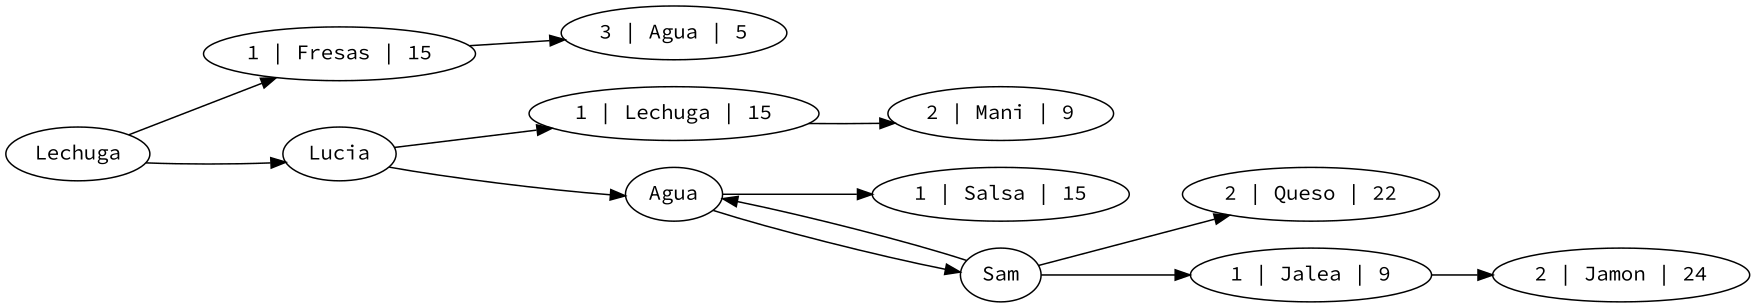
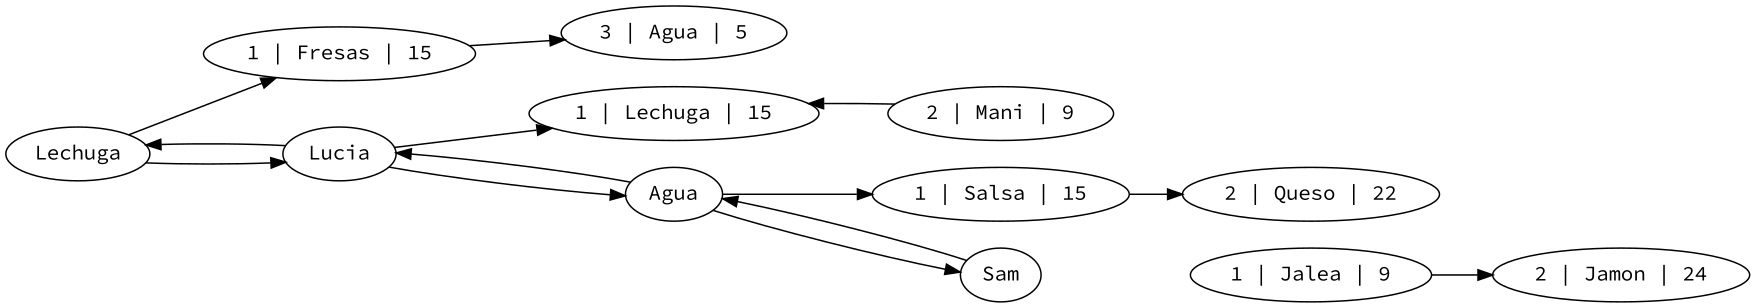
(844, 124) -> (860, 104)
none -> (224, 144)
none -> (521, 166)
(1127, 242) -> (1148, 194)
(1108, 275) -> none
